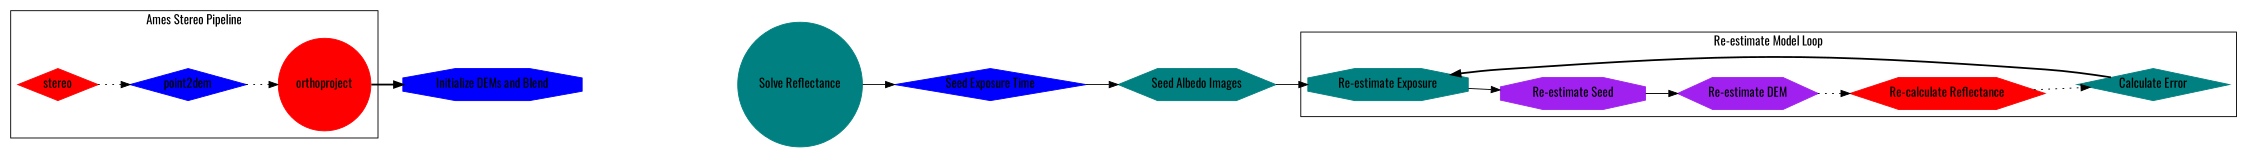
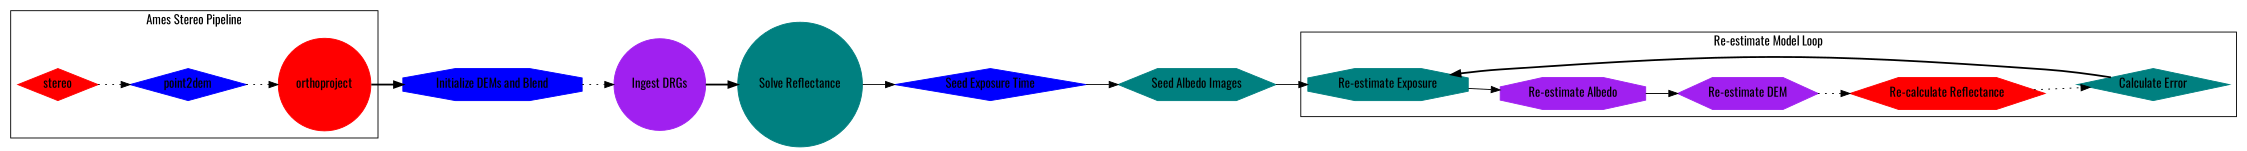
none -> (660, 85)
(1573, 93) -> (1573, 93)
